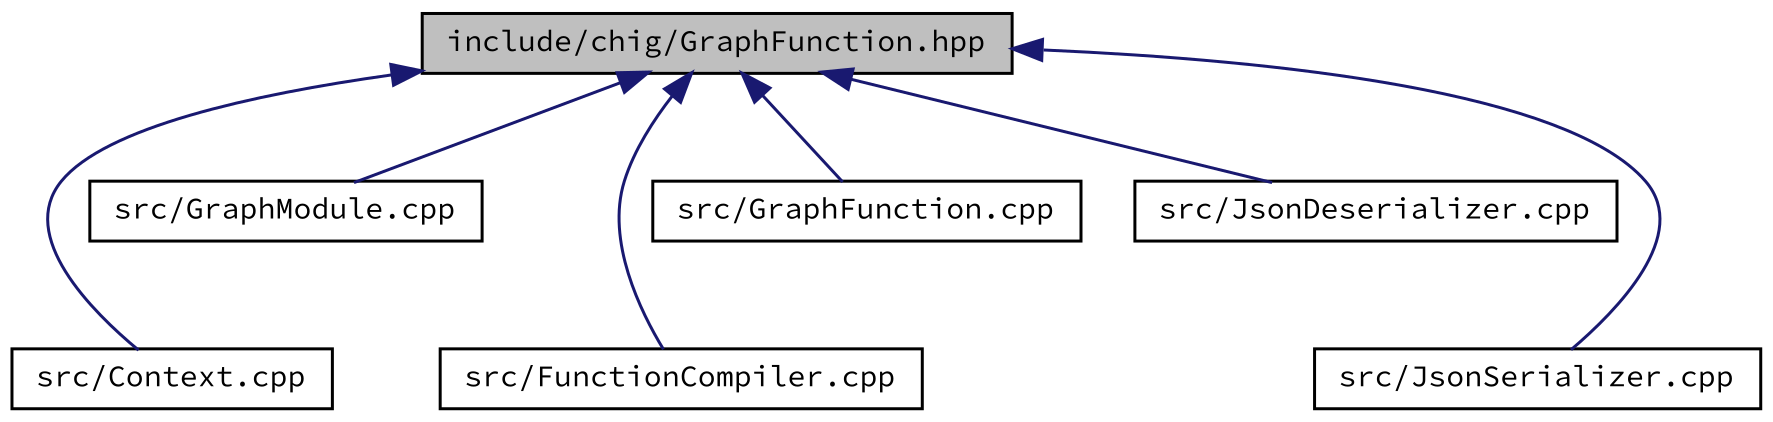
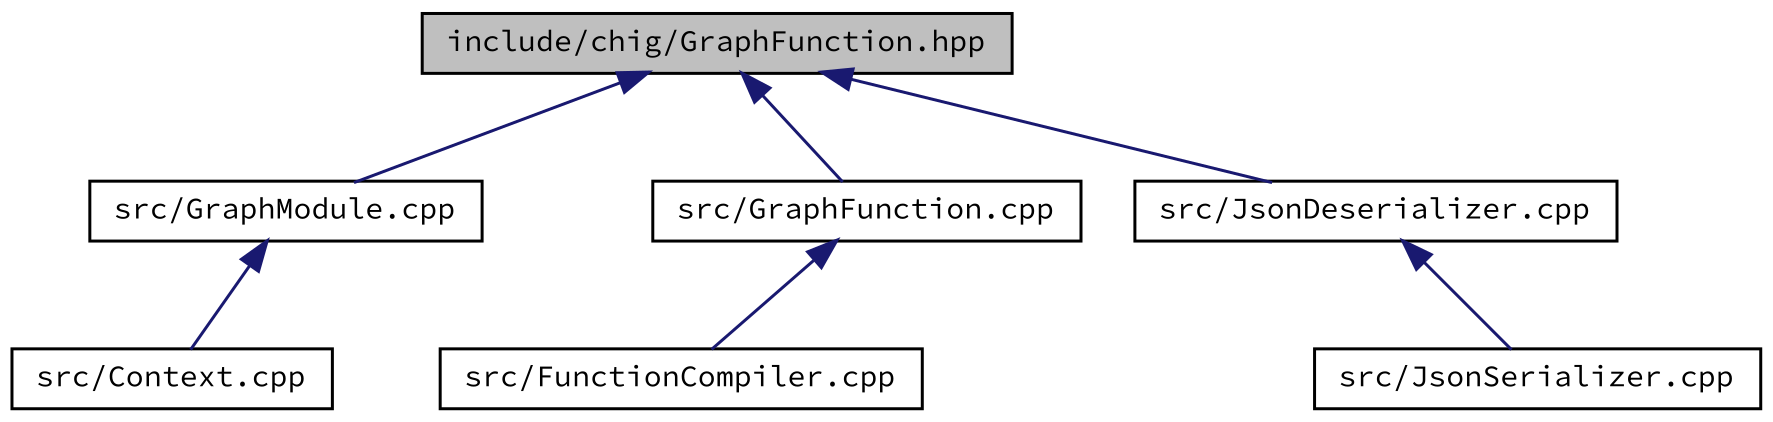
(1455, 97) -> (1468, 306)
(122, 140) -> (220, 308)
(619, 220) -> (763, 305)
